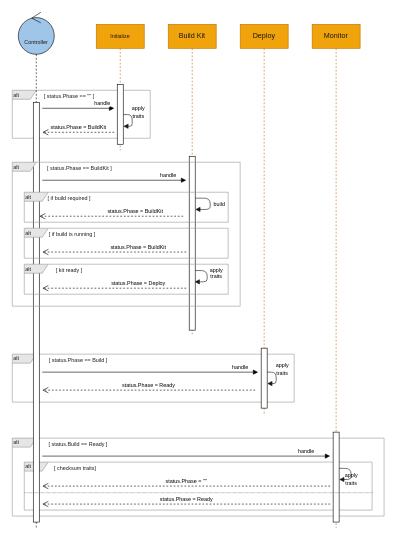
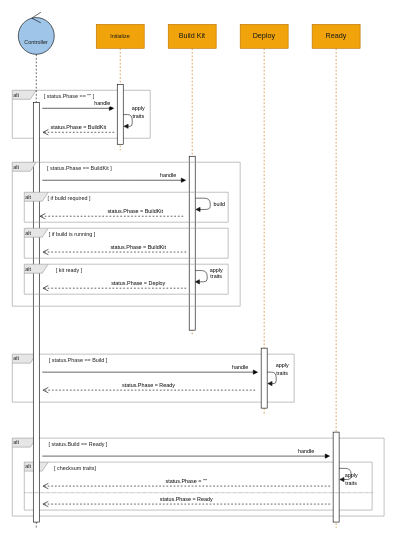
(336, 36) -> (336, 36)
